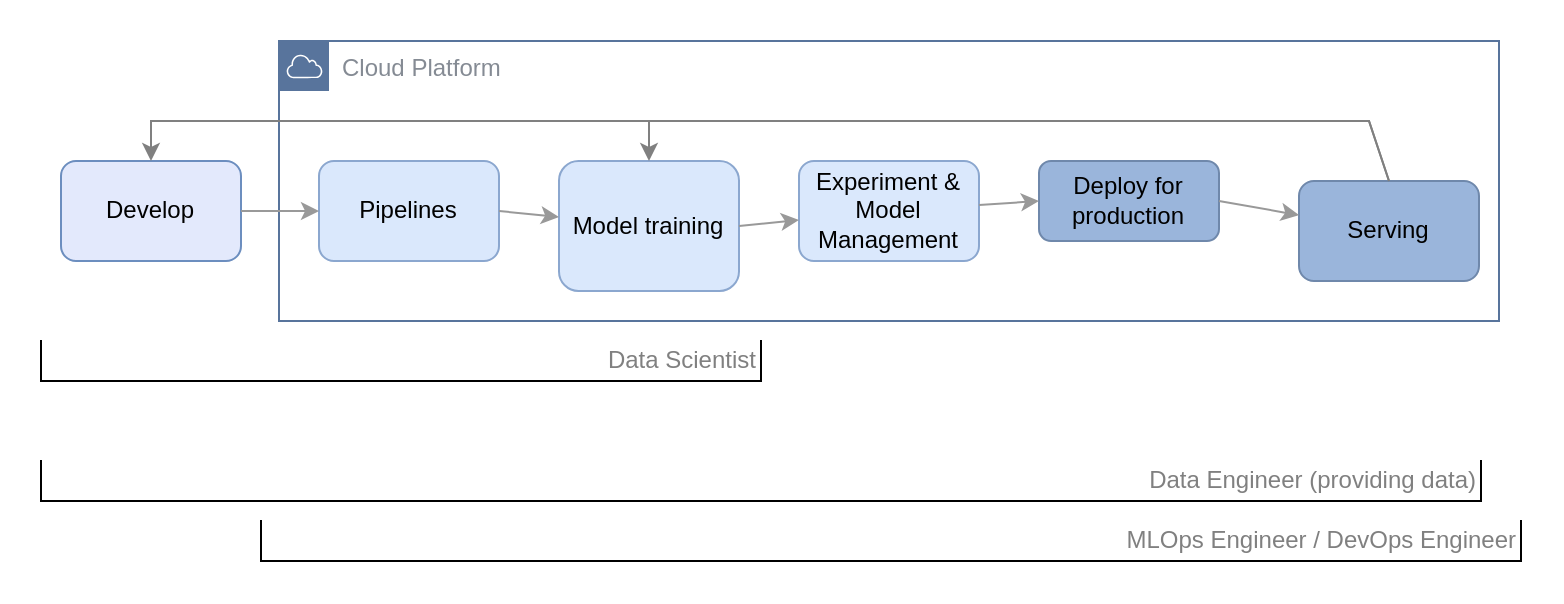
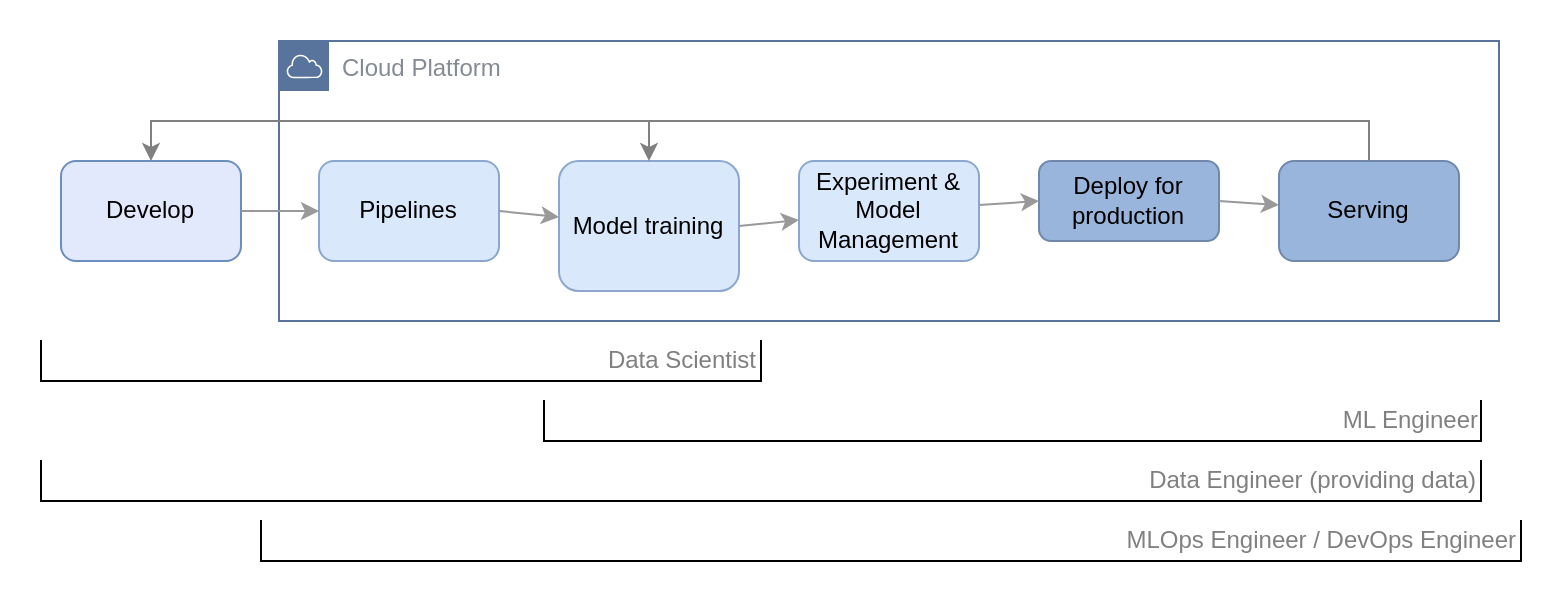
(1389, 231) -> (1369, 211)
none -> (1013, 421)
